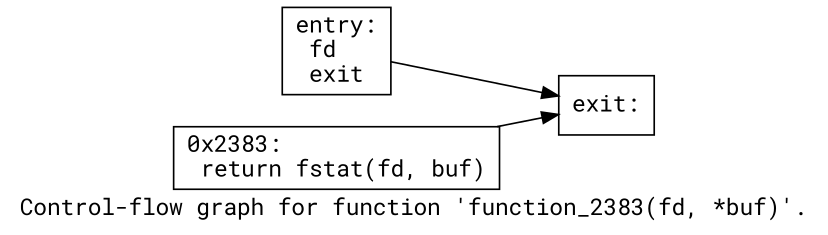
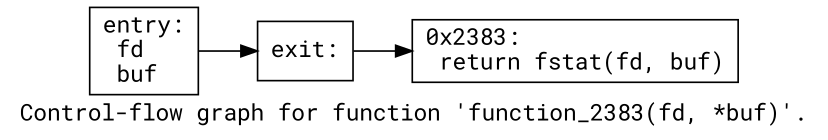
(330, 75) -> (131, 75)
(520, 122) -> (374, 51)
